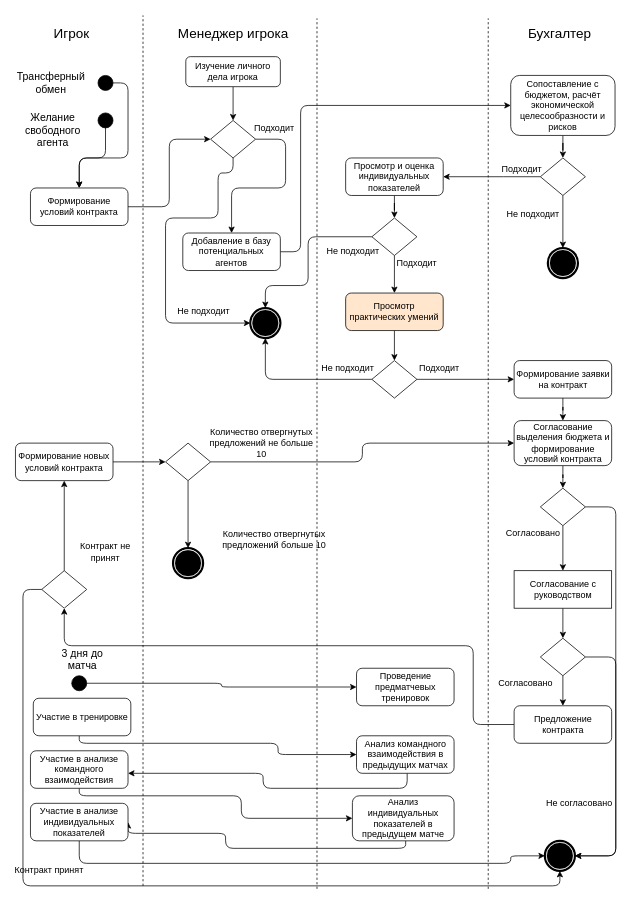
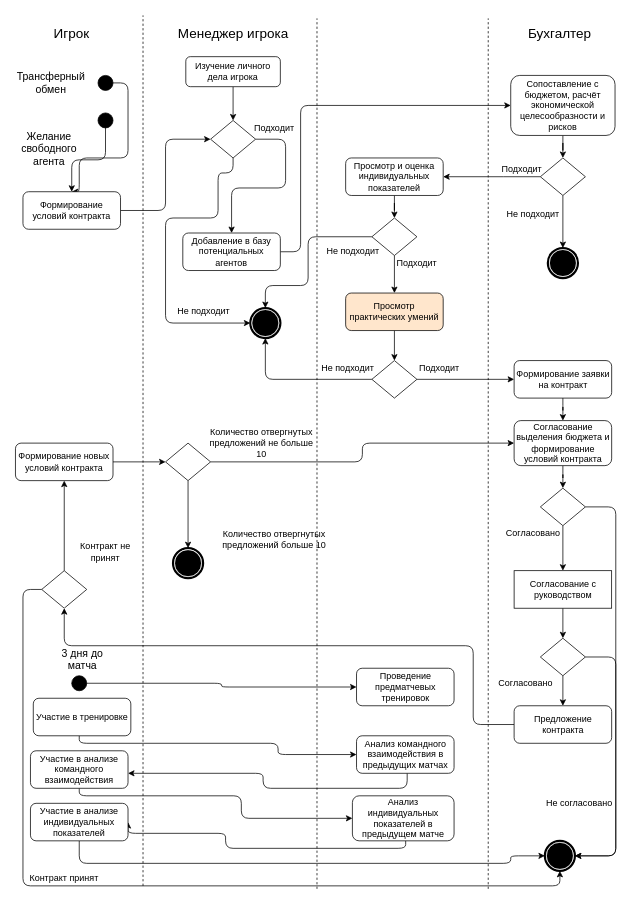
(53, 130) -> (49, 149)
(79, 207) -> (72, 210)
(49, 870) -> (64, 878)
